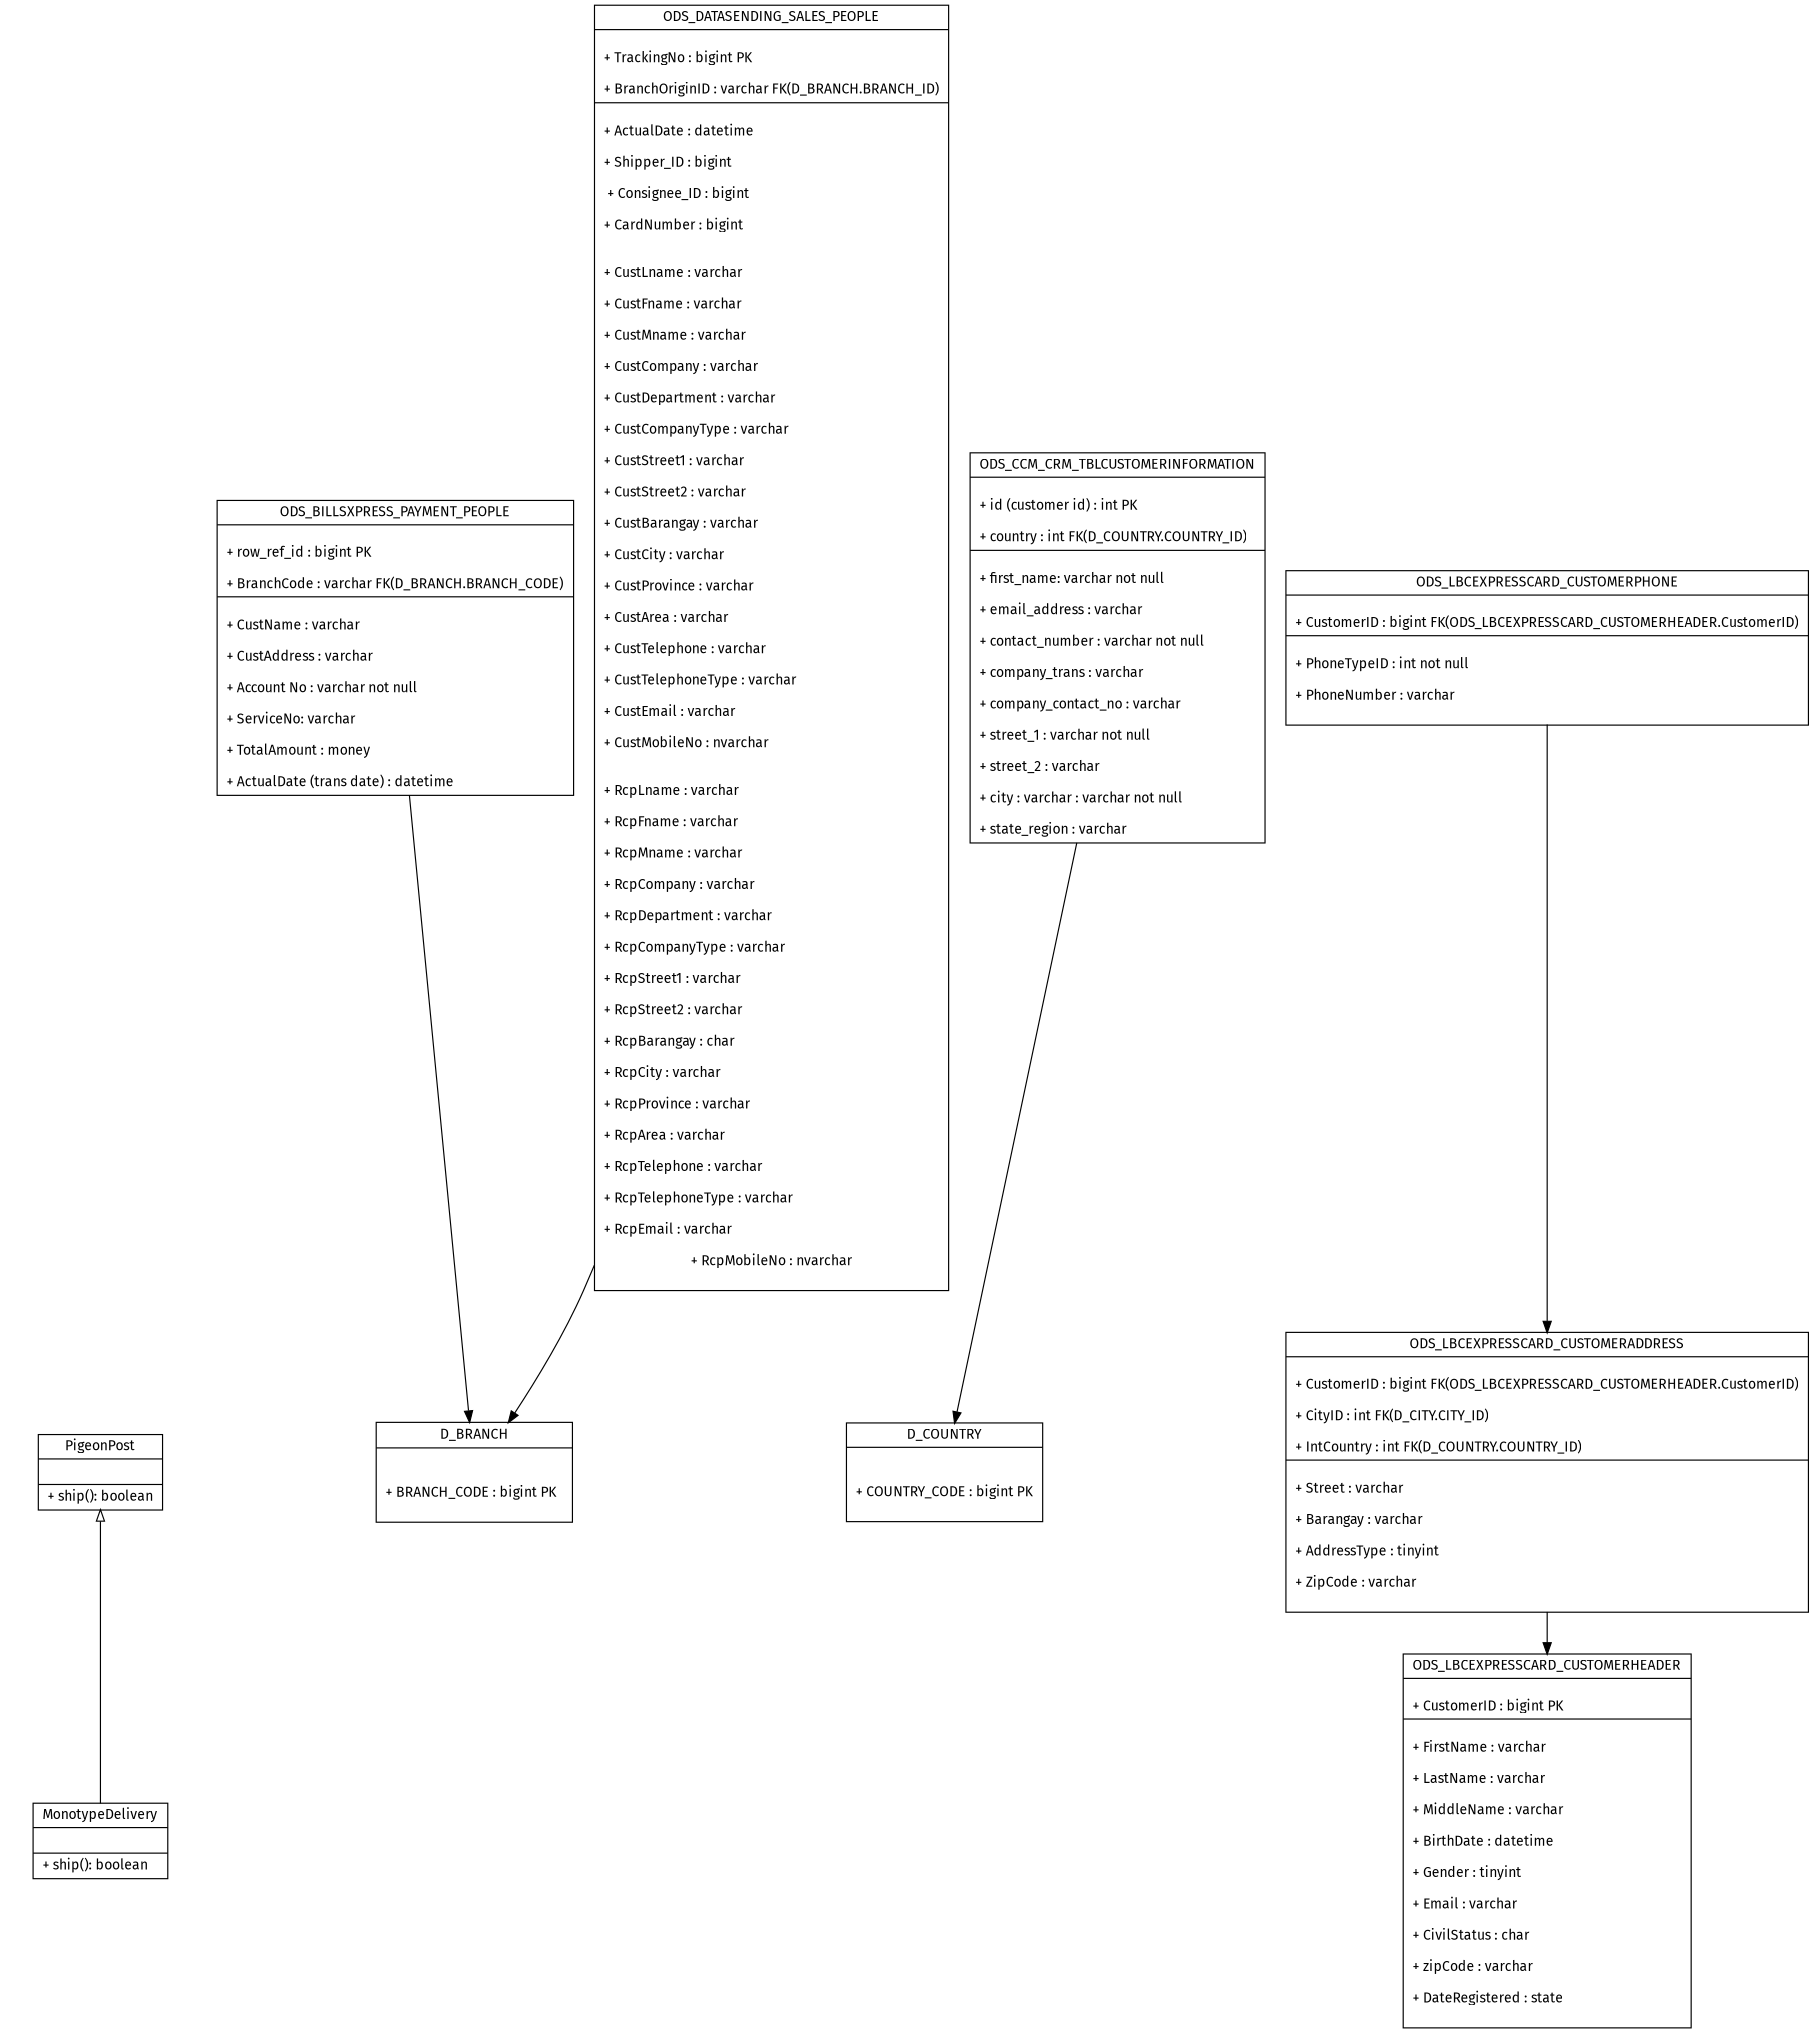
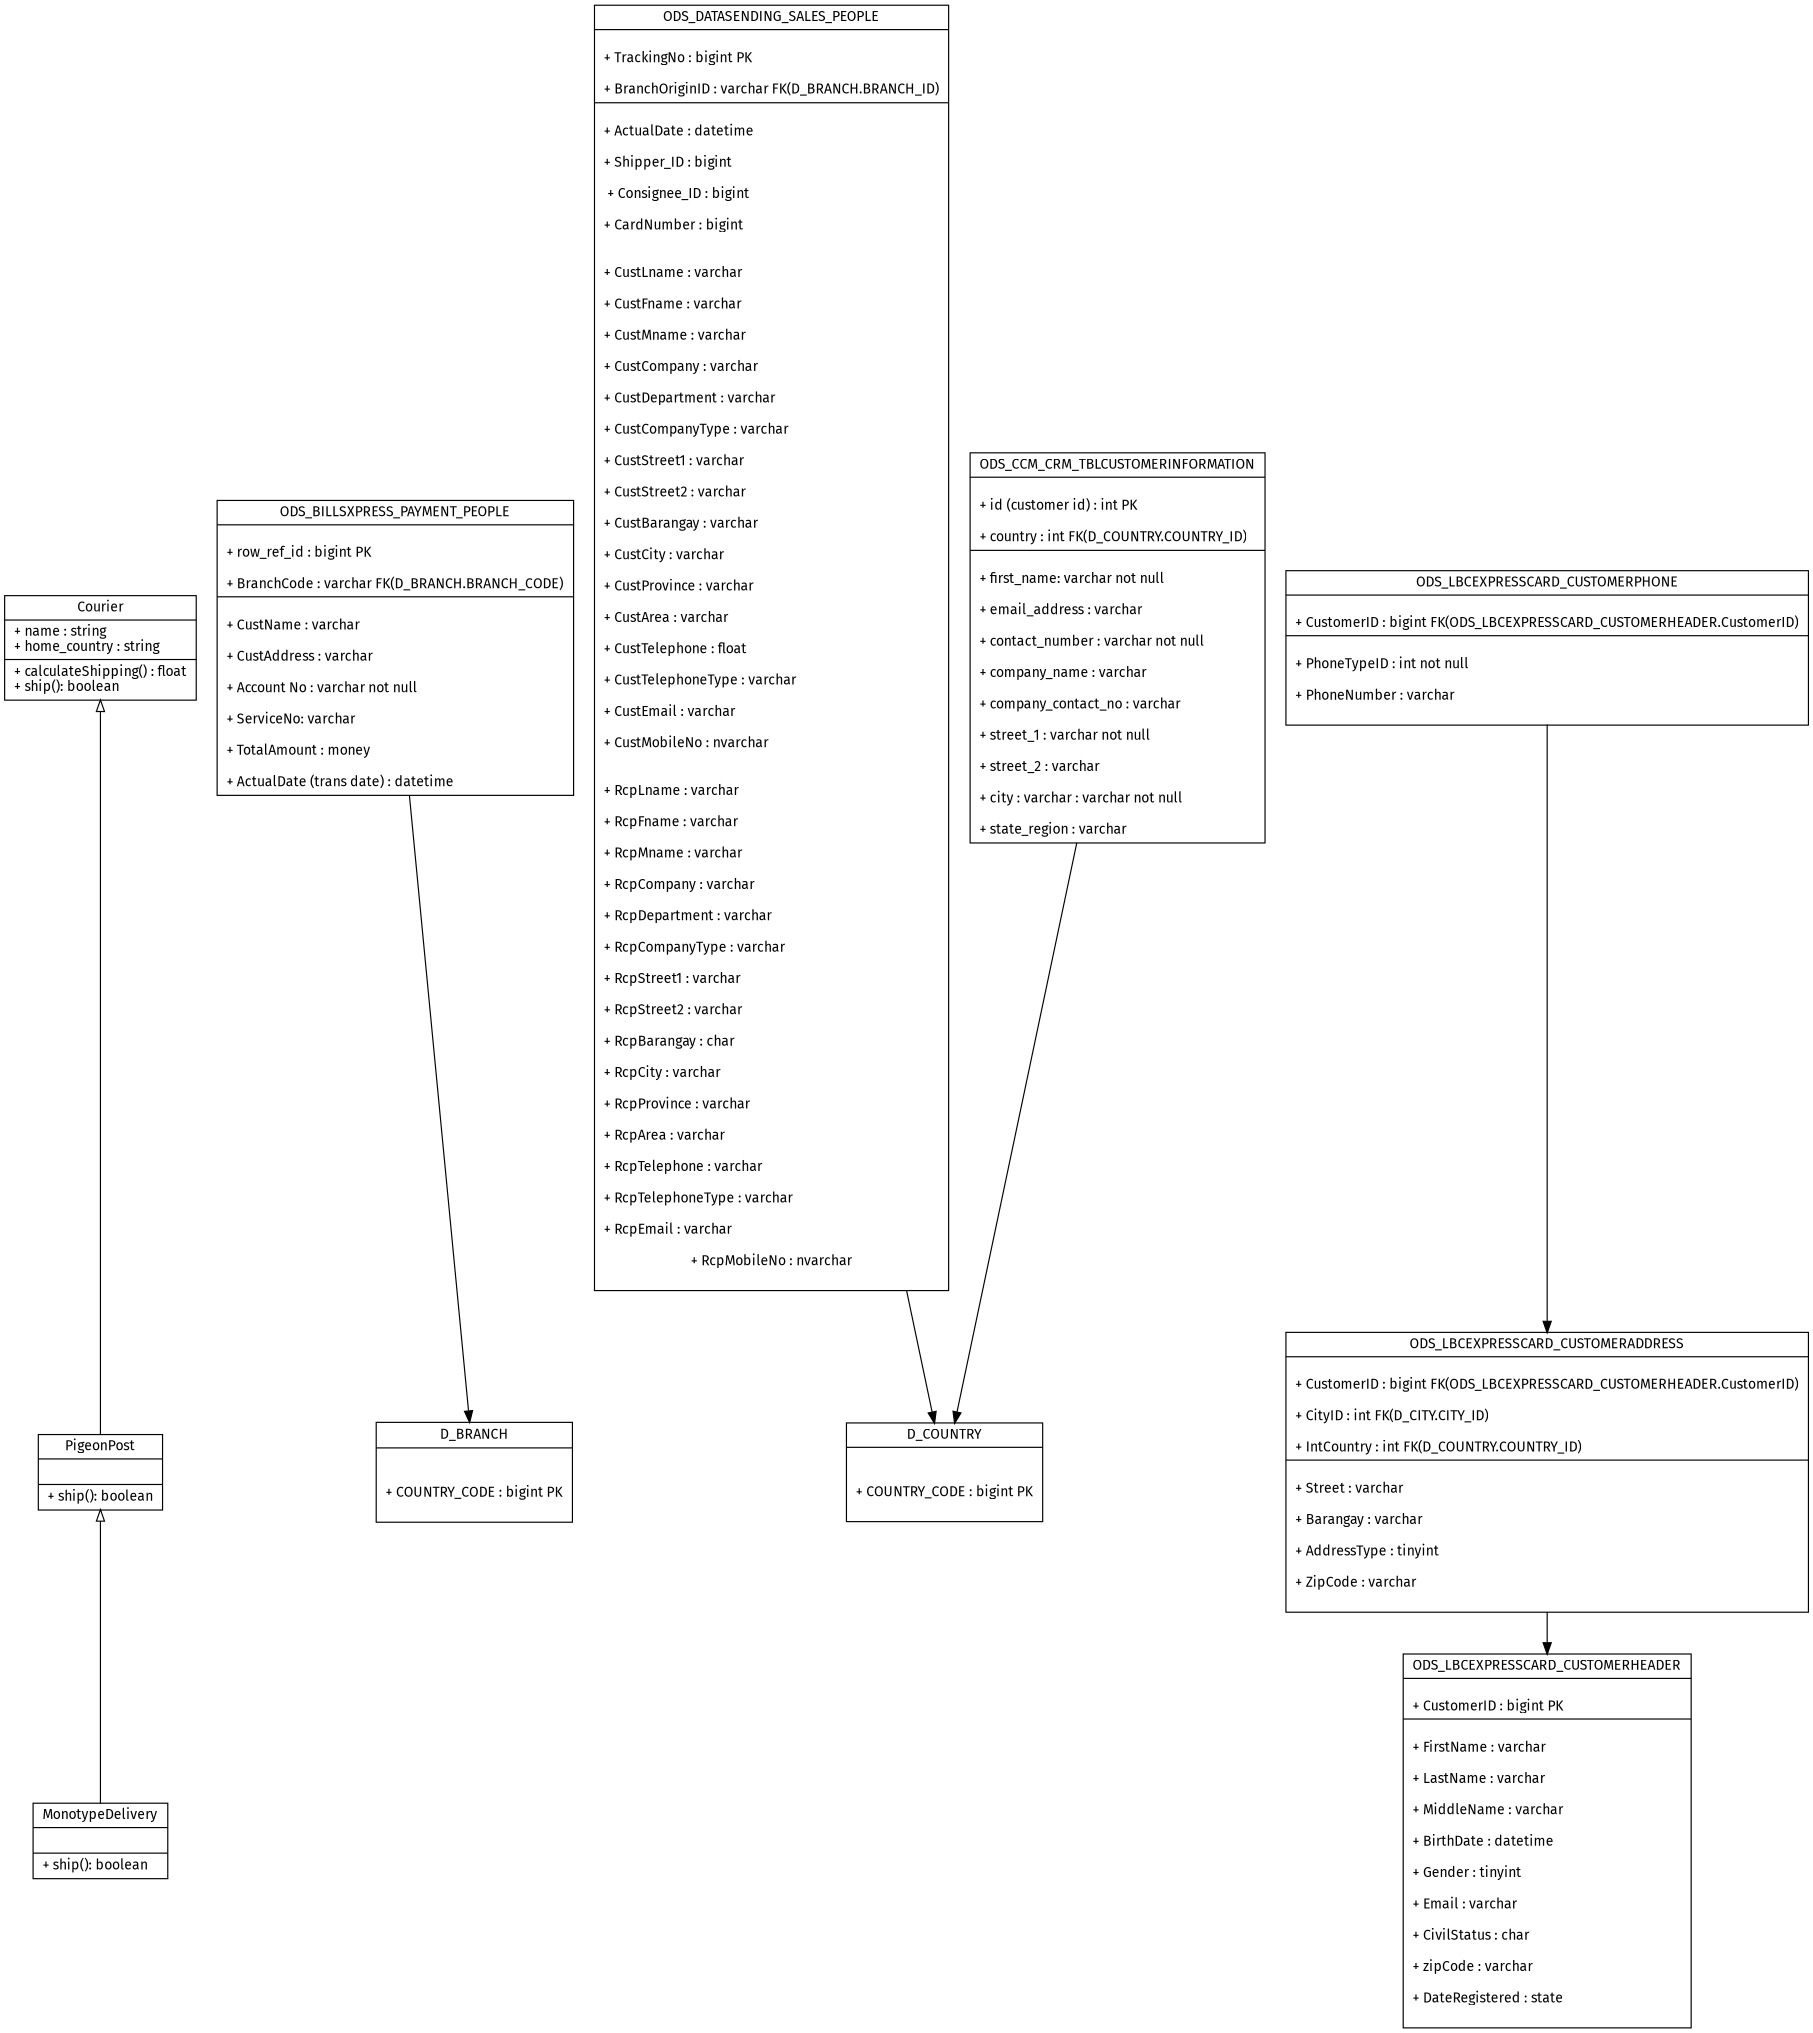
none -> (100, 648)
(685, 649) -> (676, 649)
(1062, 673) -> (1064, 673)
(558, 1341) -> (919, 1351)
(471, 1493) -> (474, 1493)
